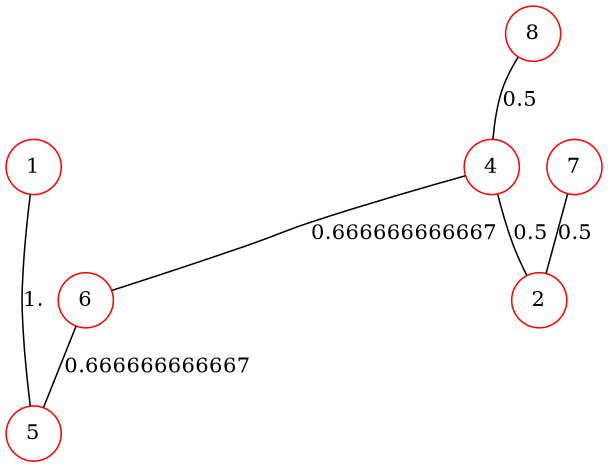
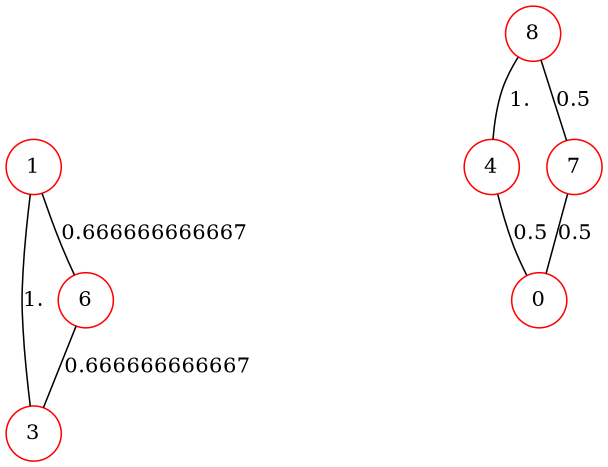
(520, 100) -> (520, 100)
none -> (554, 100)
(288, 230) -> (57, 235)
(539, 300) -> (539, 300)
(34, 434) -> (34, 434)
